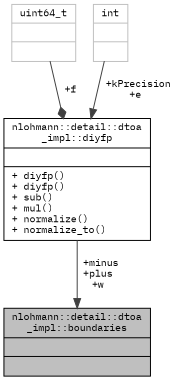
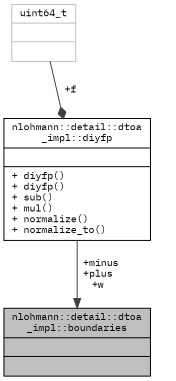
(111, 33) -> none
